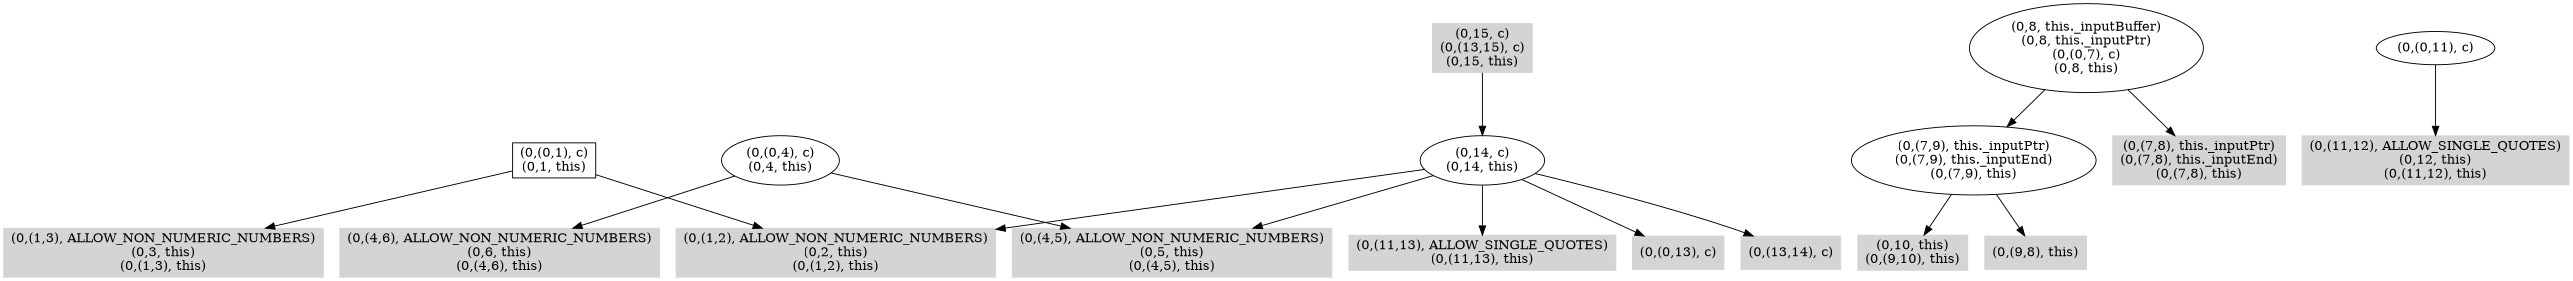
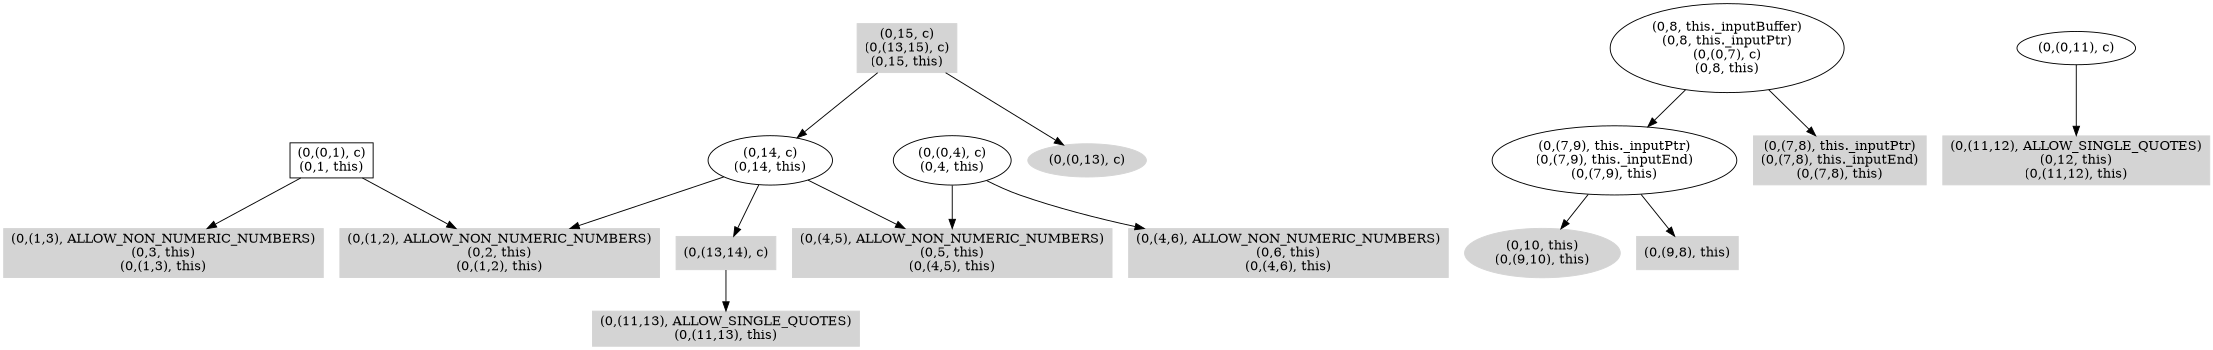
(1482, 205) -> (726, 286)
(1579, 206) -> (1001, 106)
(1678, 253) -> (1087, 160)
(1913, 253) -> (1542, 253)
